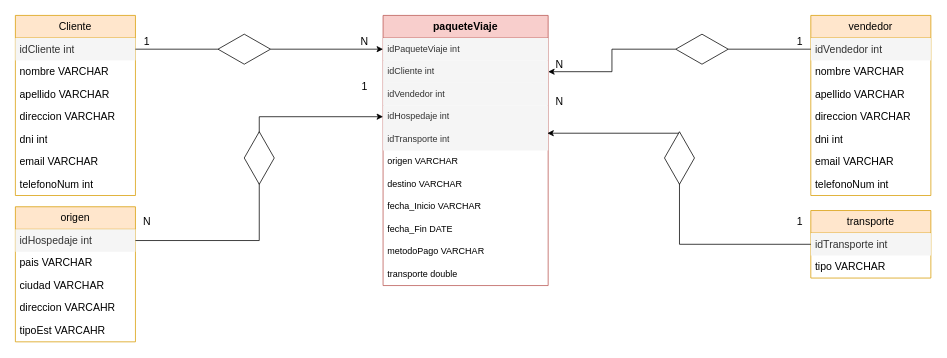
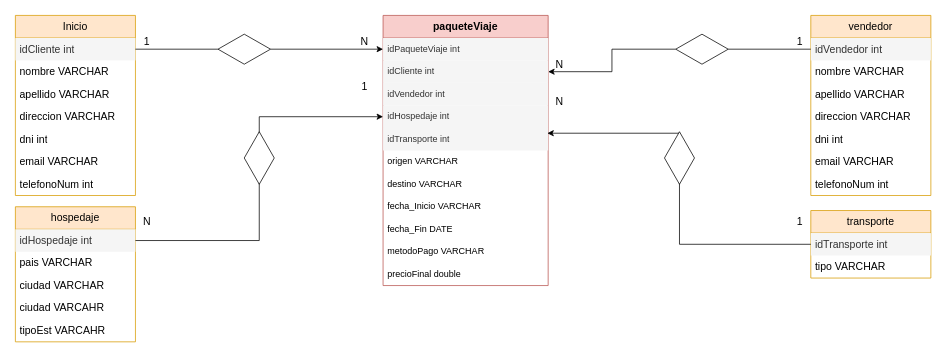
(75, 27) -> (75, 27)
(75, 218) -> (75, 218)
(428, 274) -> (427, 274)
(66, 308) -> (58, 308)
